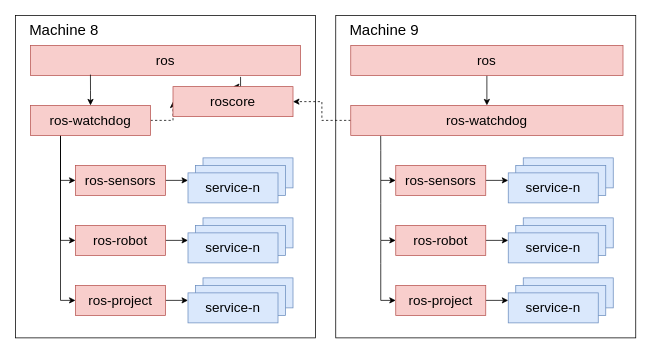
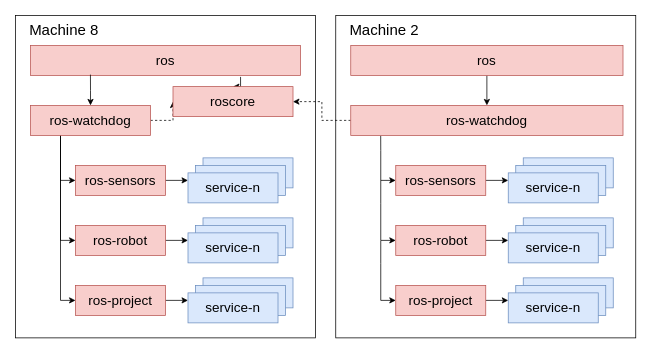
(371, 30) -> (371, 30)
